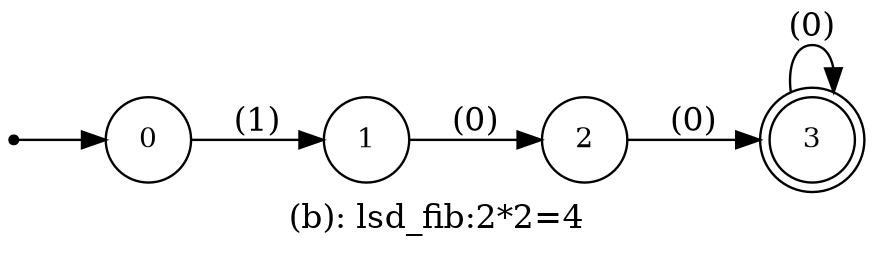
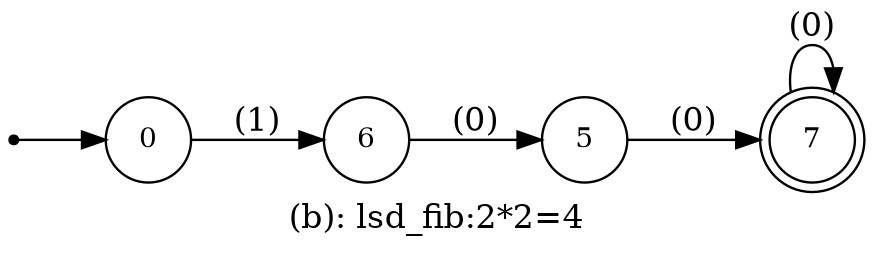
(367, 140) -> (367, 140)
(585, 140) -> (585, 140)
(812, 140) -> (812, 140)
